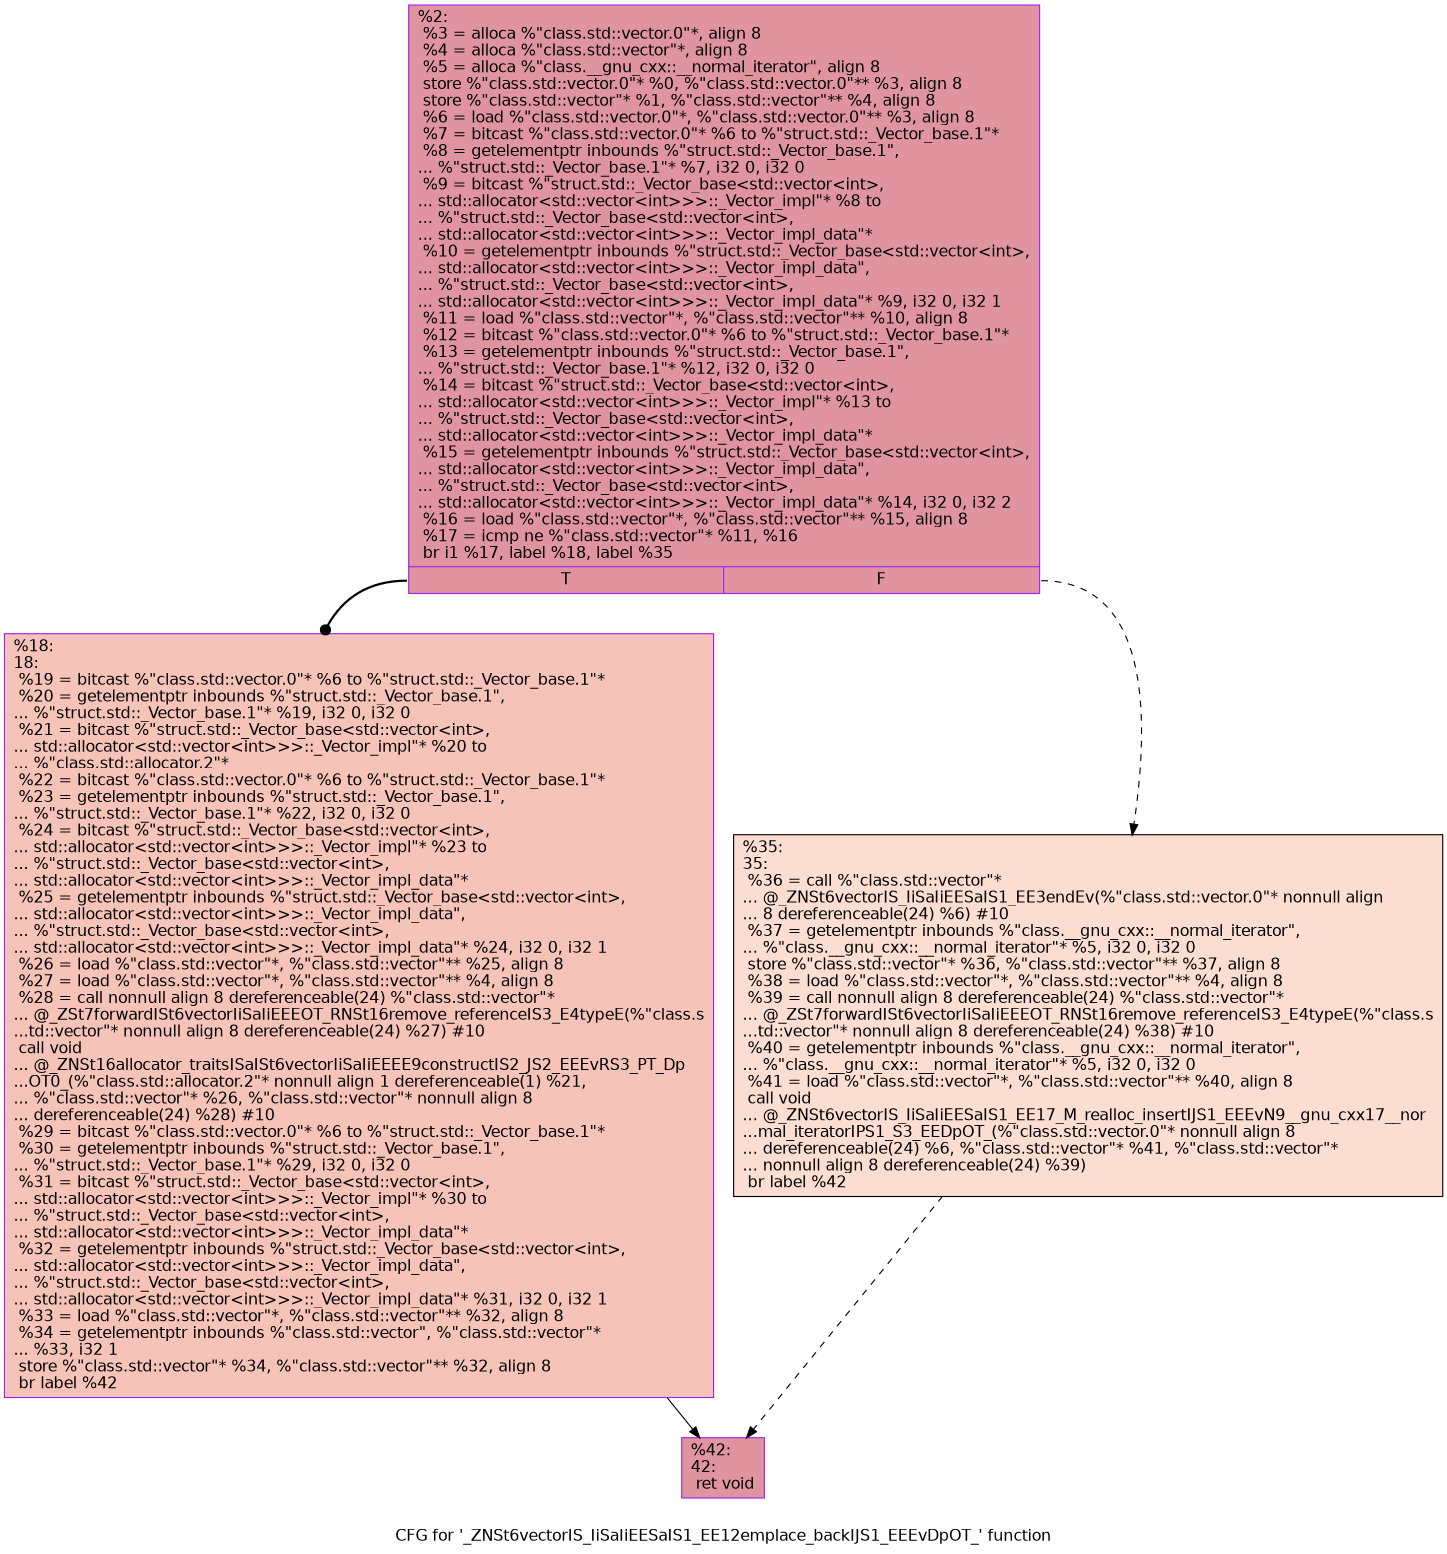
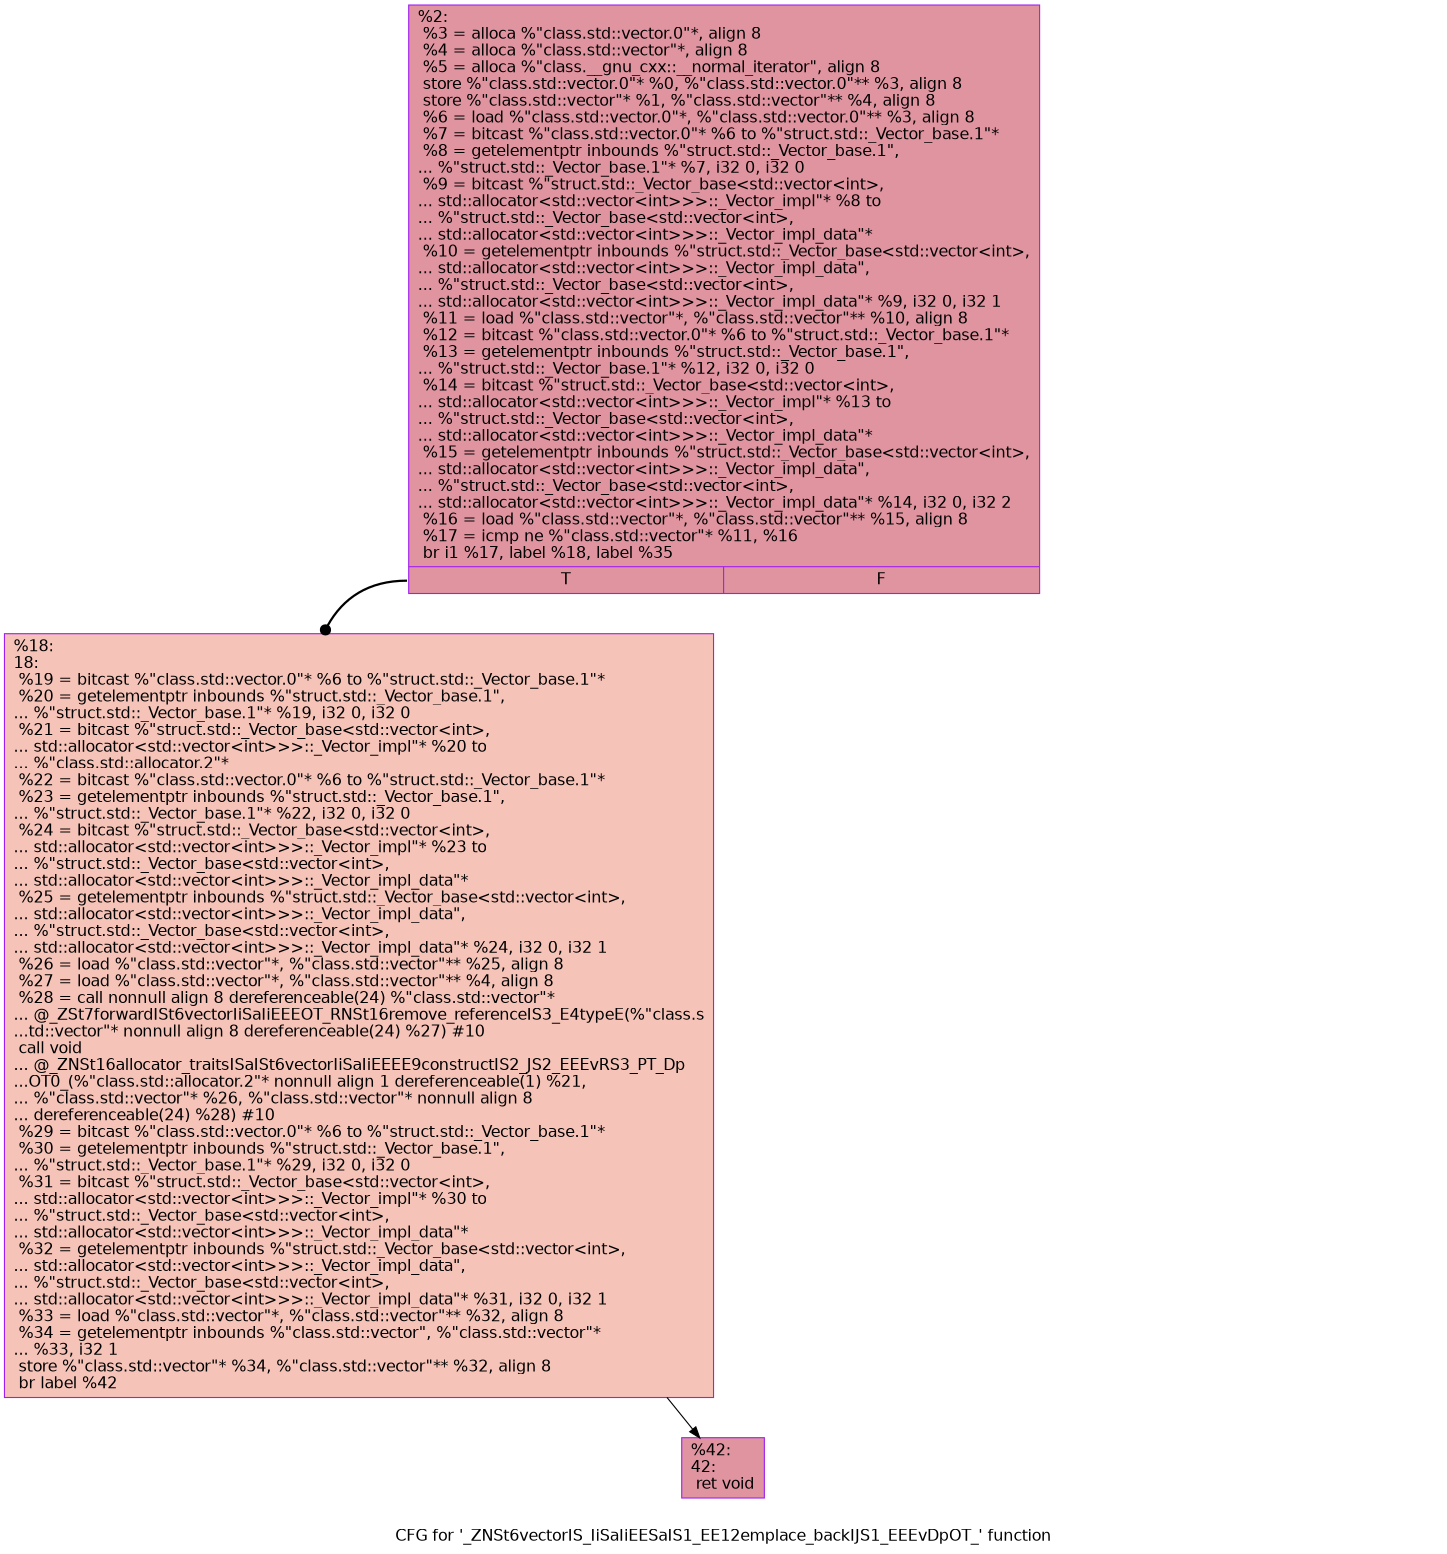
(1088, 1016) -> none
